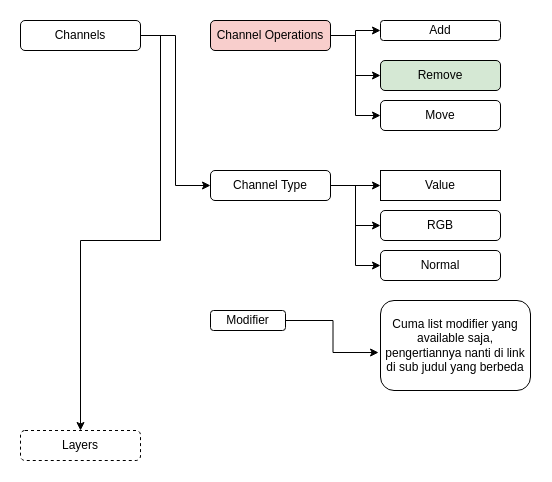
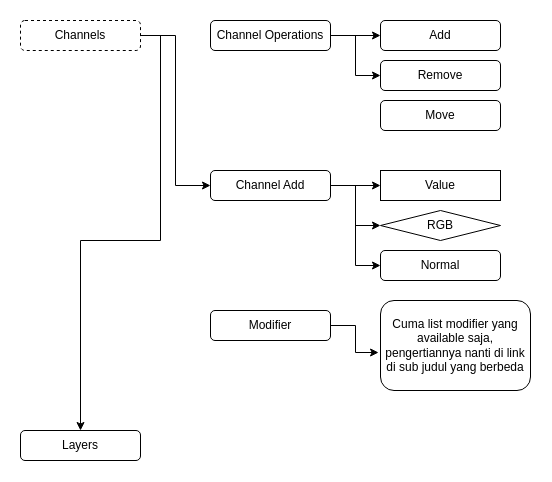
(441, 31) -> (441, 36)
(81, 36) -> (81, 36)
(271, 36) -> (271, 36)
(441, 76) -> (441, 76)
(356, 106) -> none
(271, 186) -> (271, 186)
(441, 226) -> (441, 226)
(248, 321) -> (271, 326)
(81, 446) -> (81, 446)
